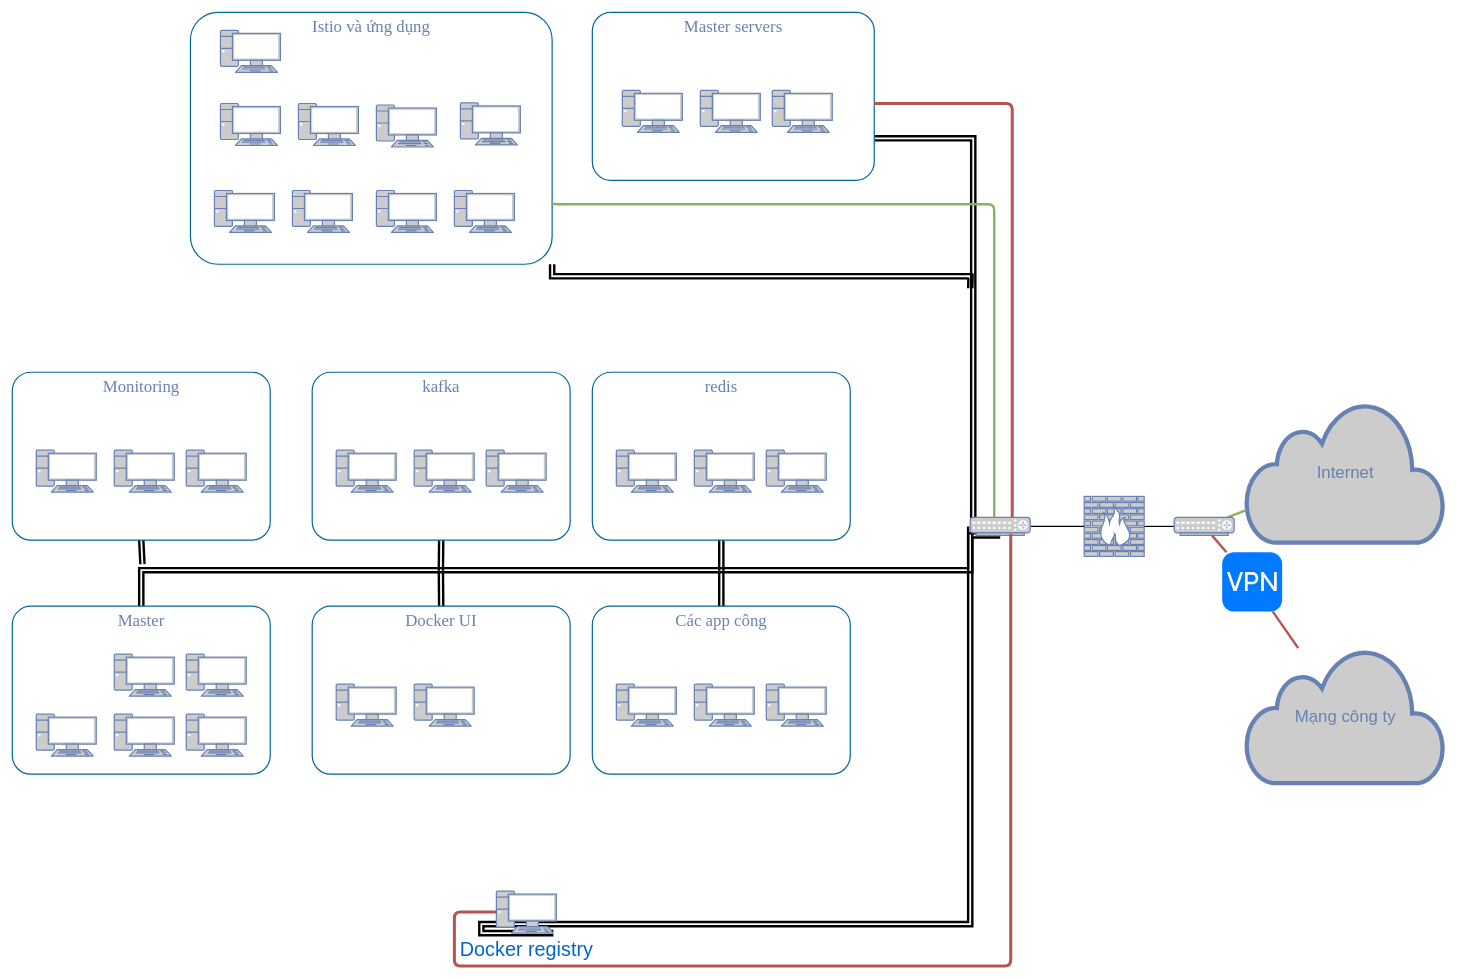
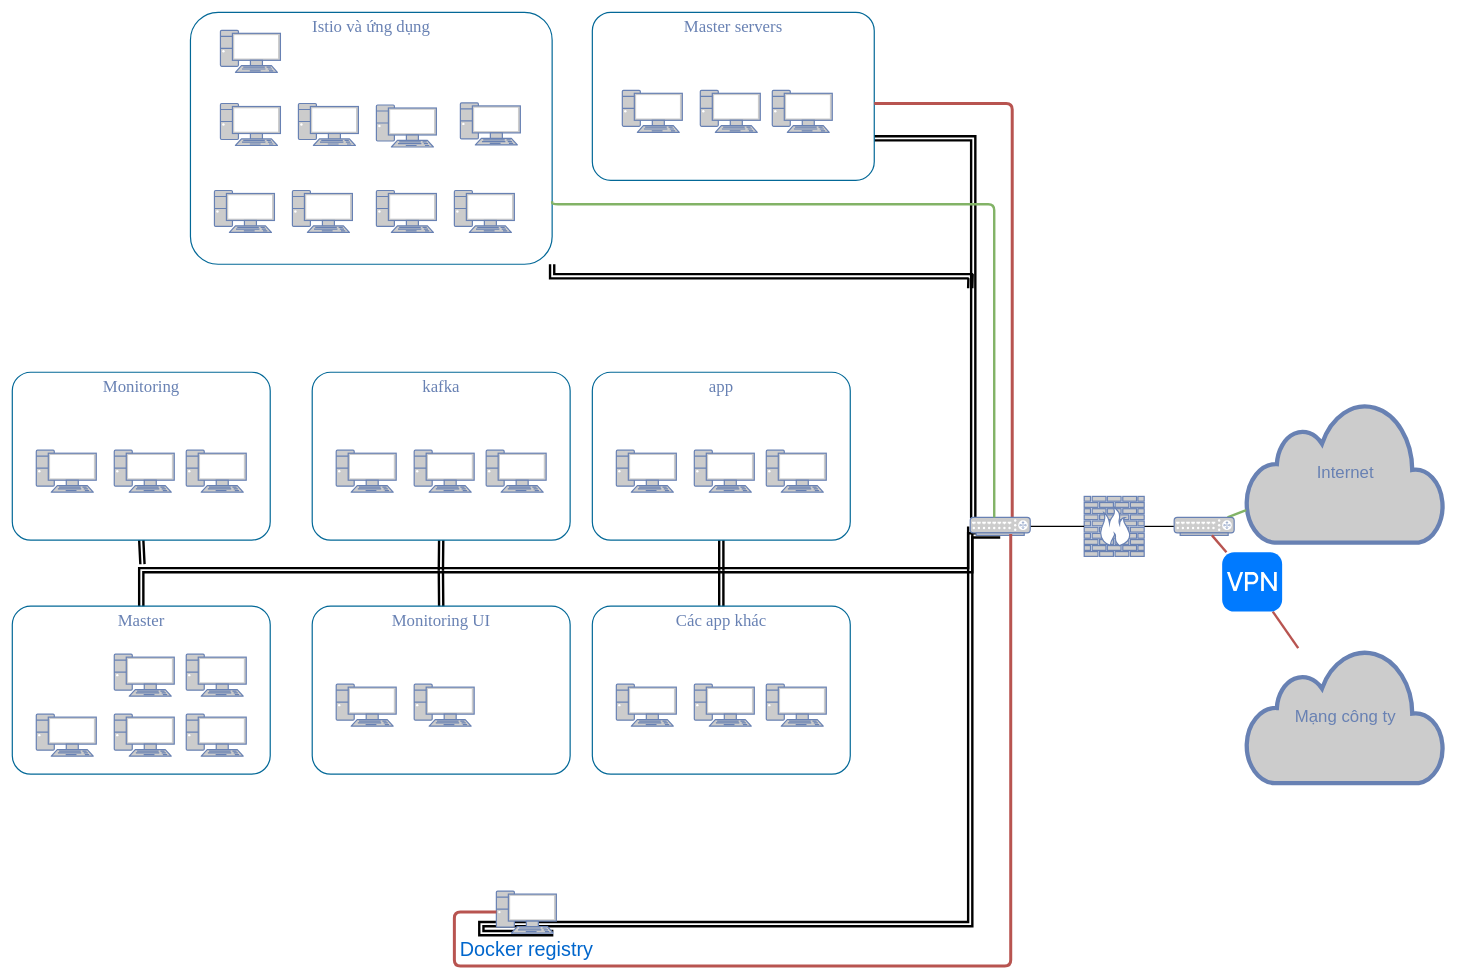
(722, 387) -> (722, 387)
(441, 621) -> (441, 621)
(722, 621) -> (722, 621)
